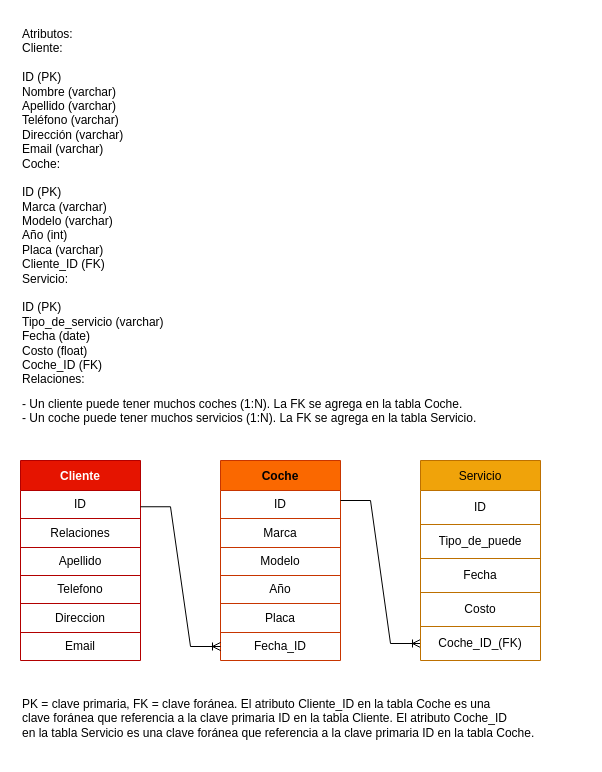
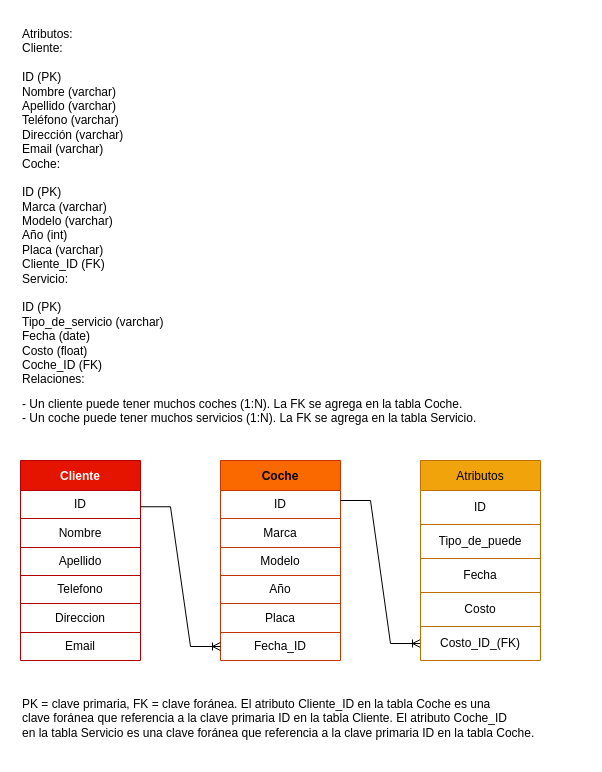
(480, 476) -> (480, 476)
(81, 534) -> (81, 534)
(481, 644) -> (481, 644)
